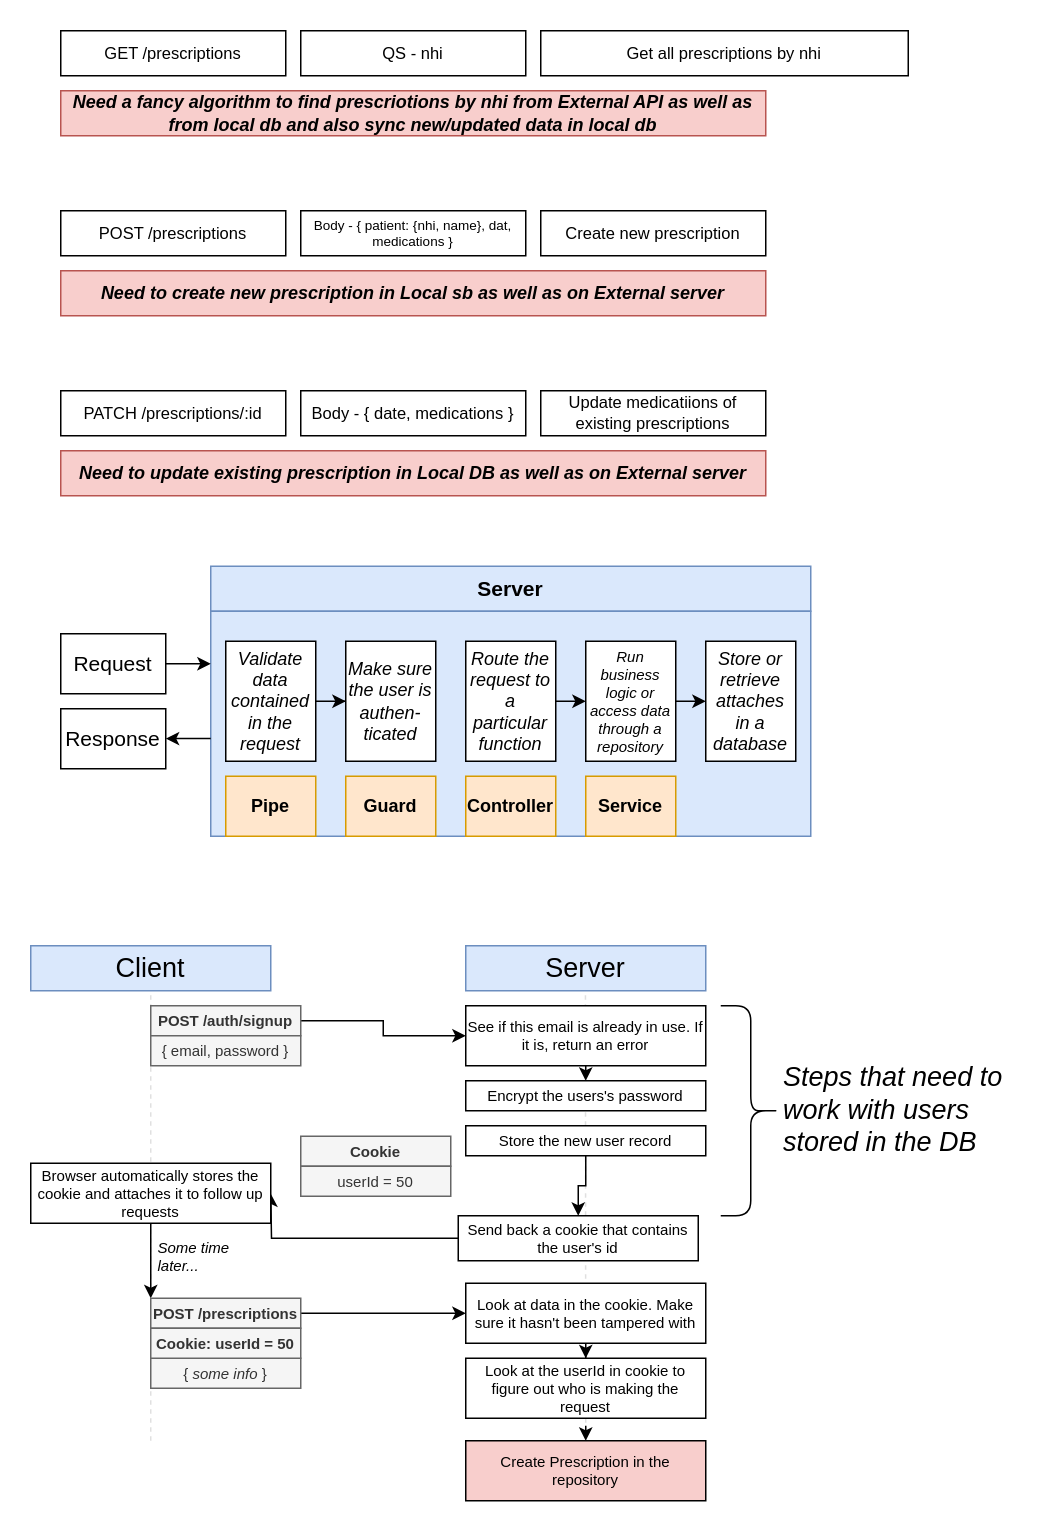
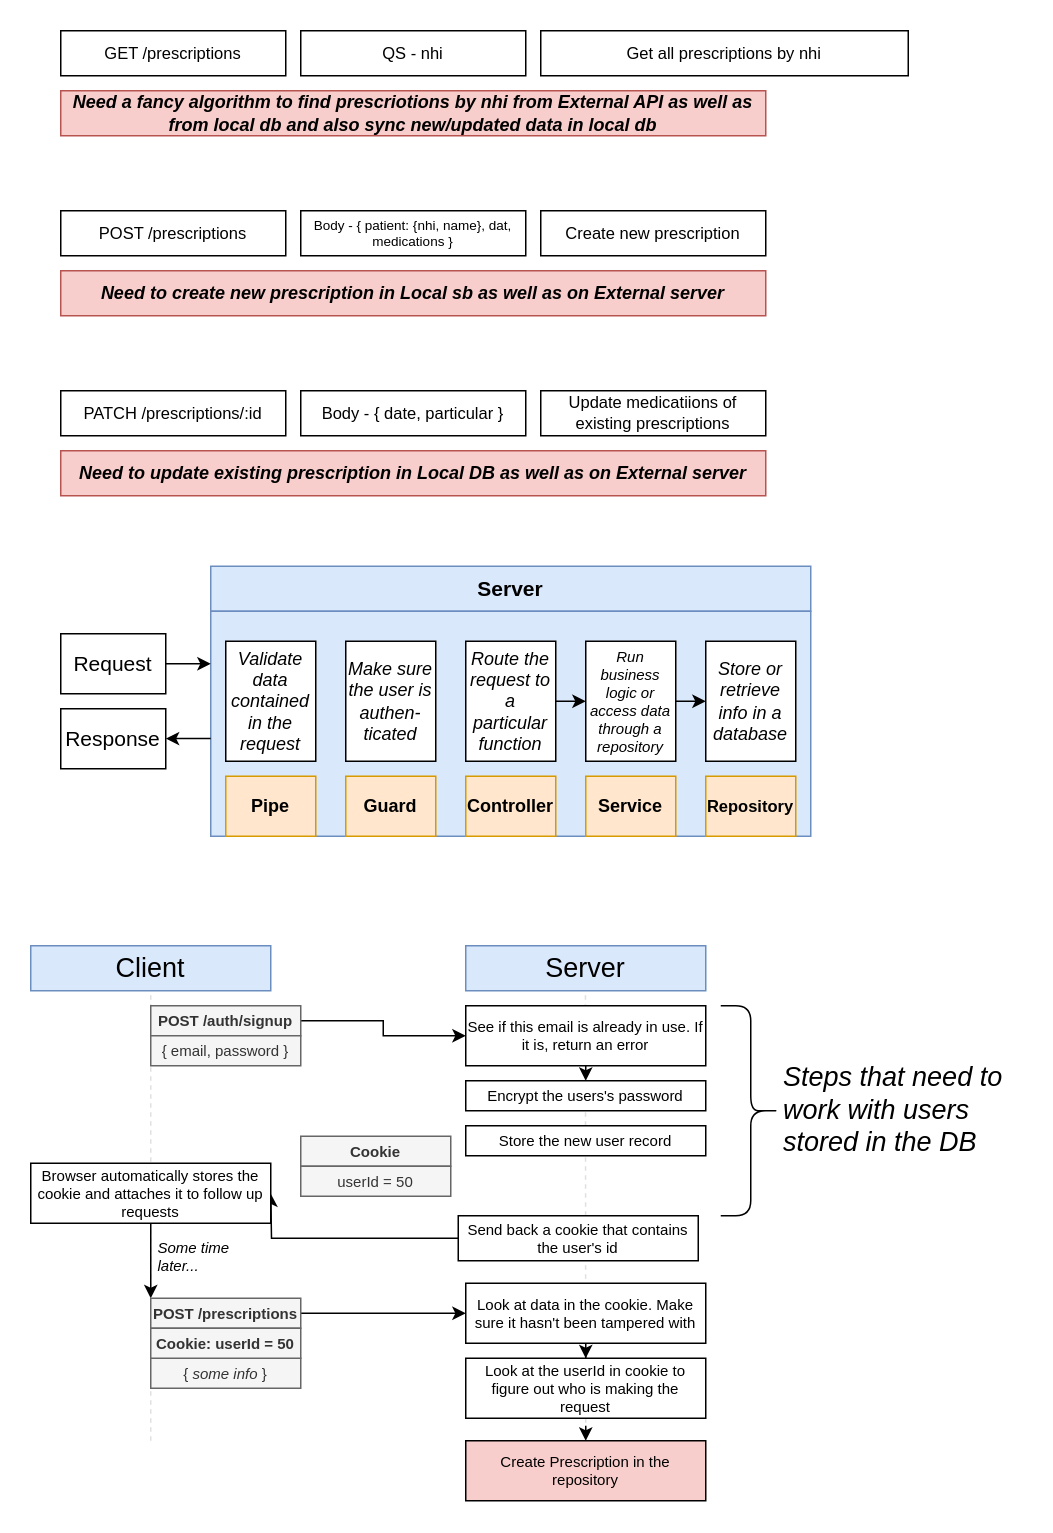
(413, 413) -> (413, 413)
(336, 701) -> none
(751, 701) -> (751, 701)
none -> (751, 806)
(578, 1194) -> none
